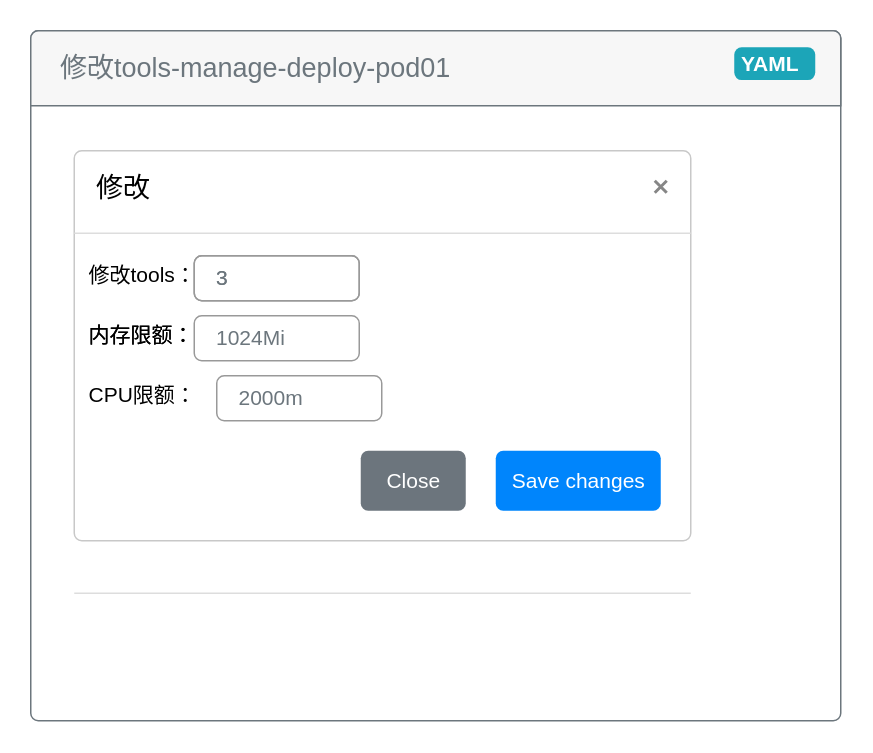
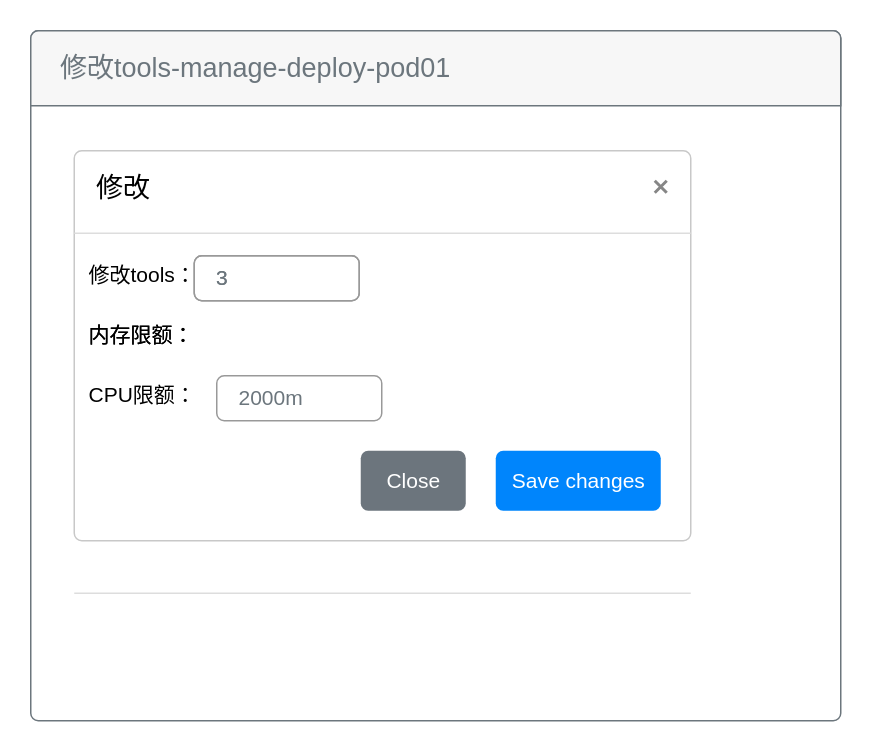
(775, 64) -> none
(277, 338) -> none
